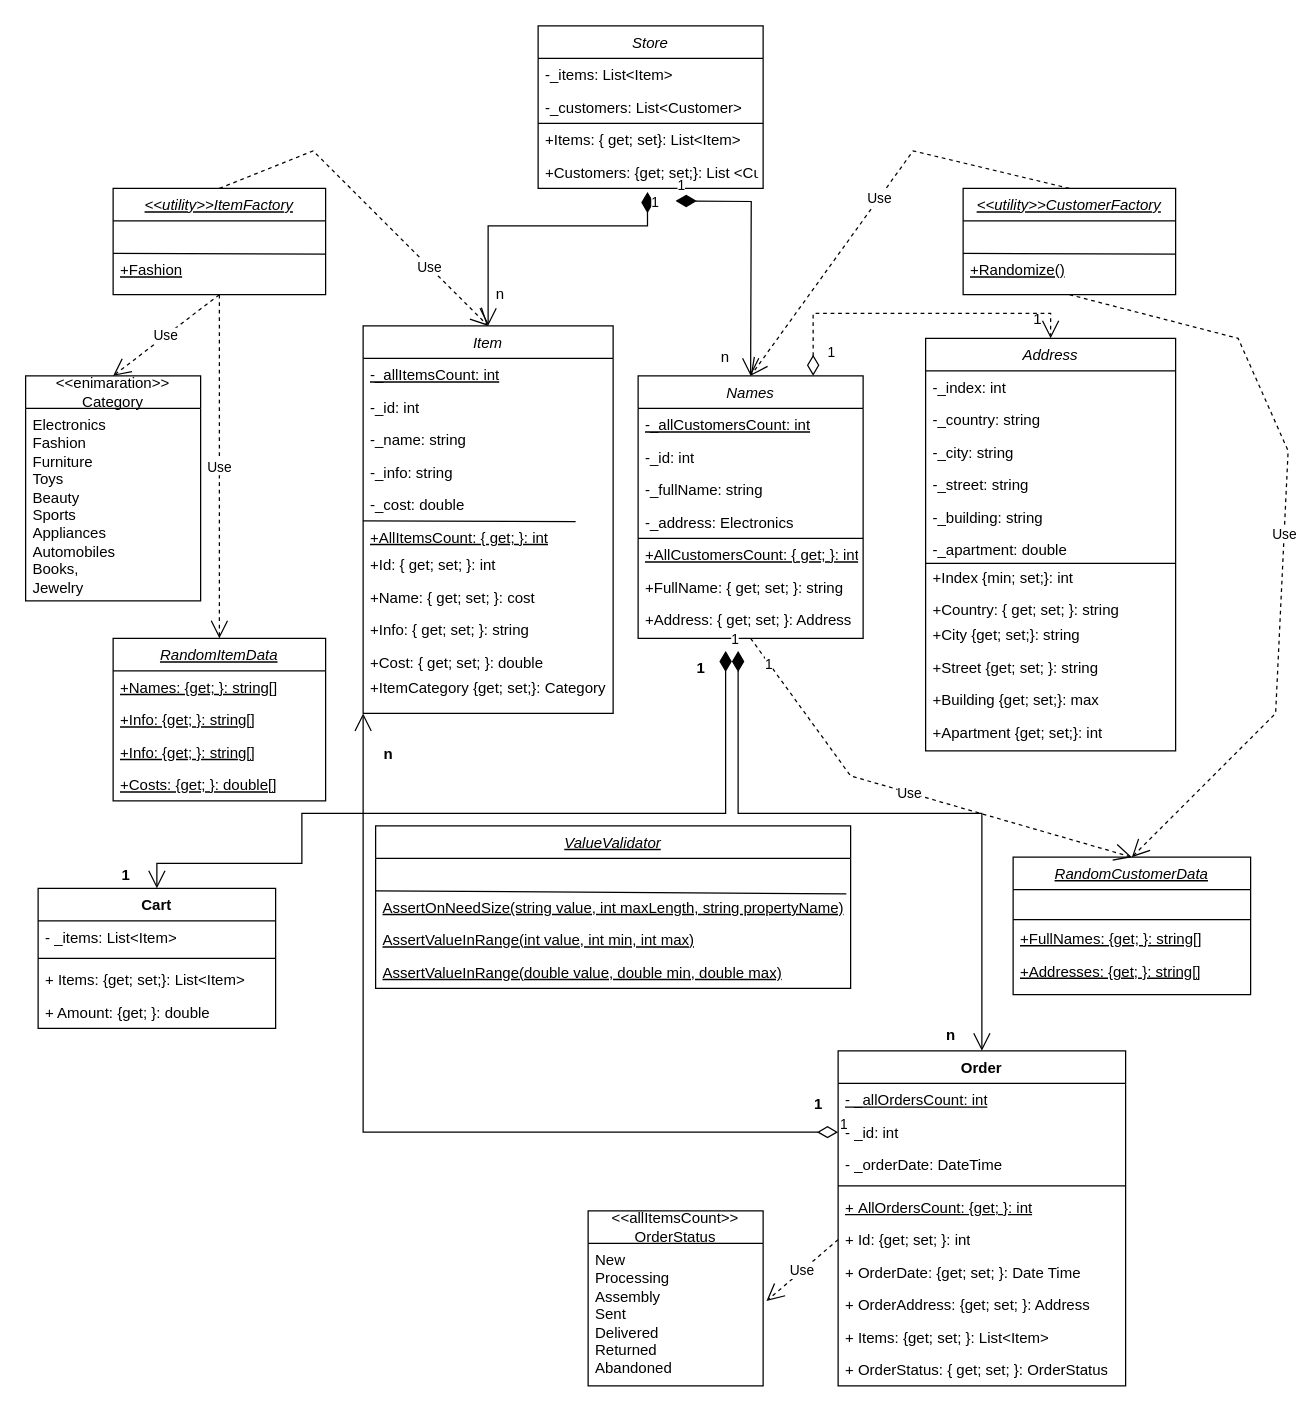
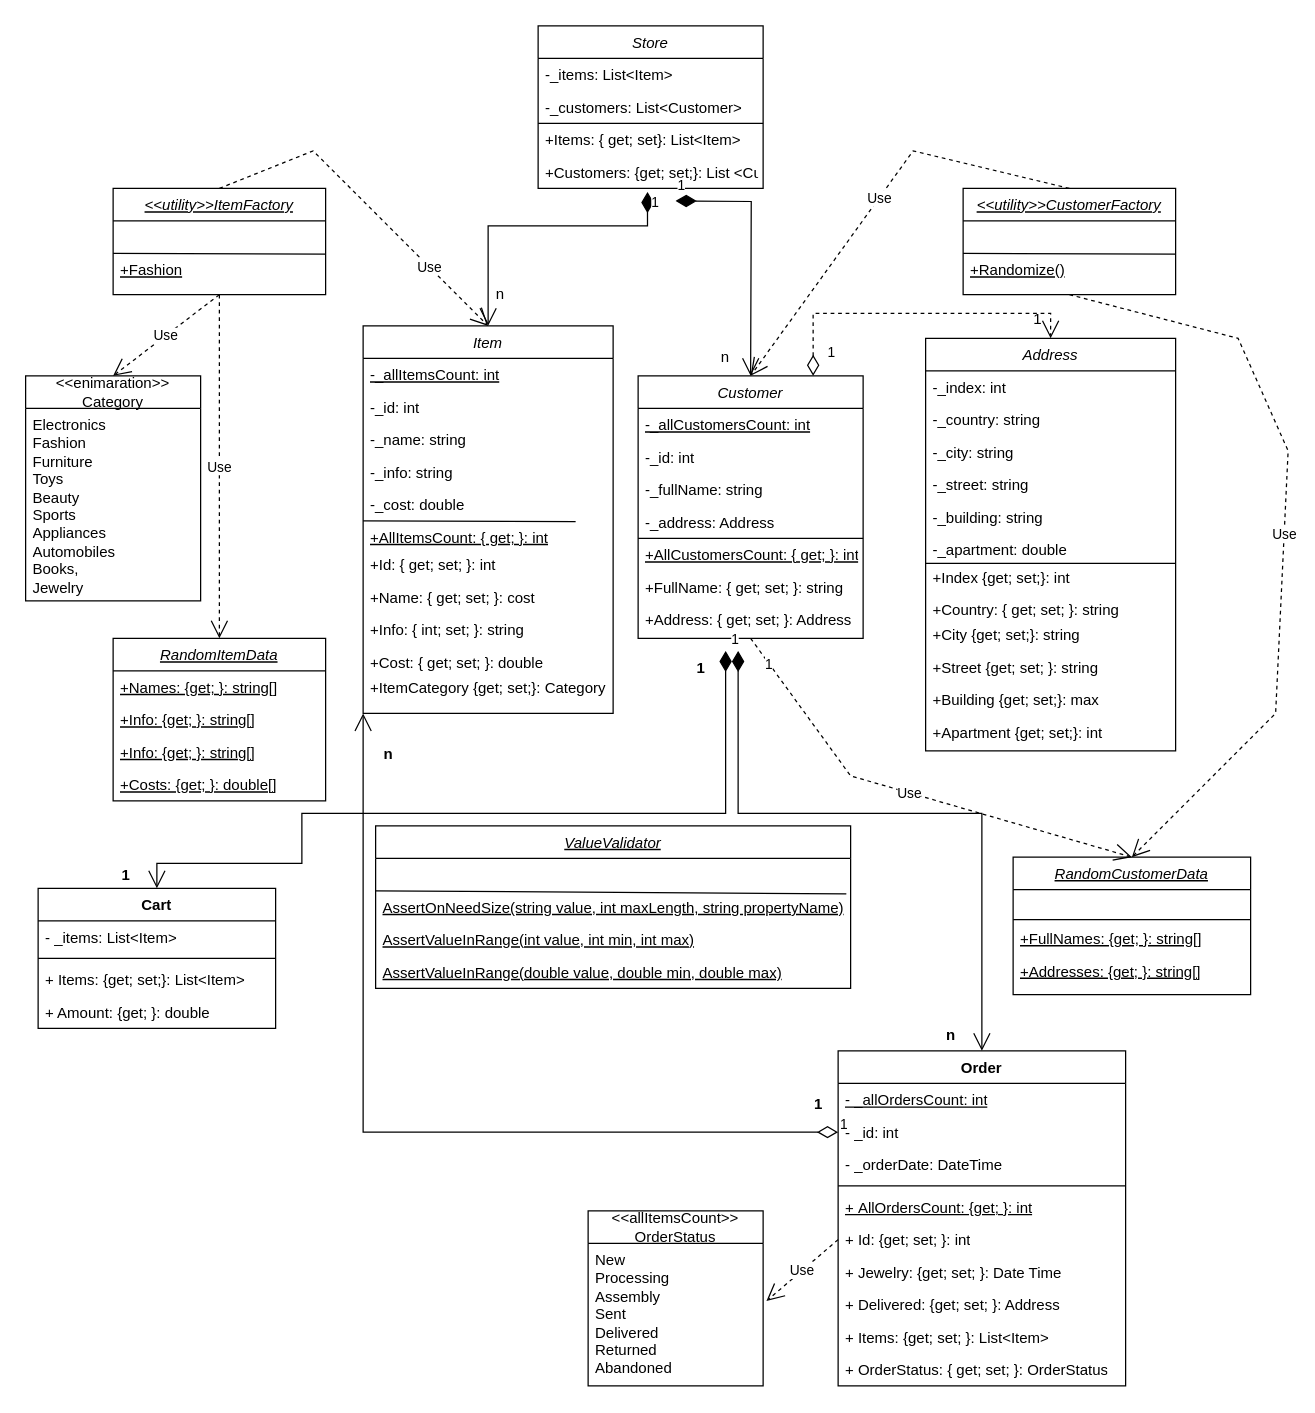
(750, 393) -> (750, 393)
(730, 523) -> (717, 523)
(1014, 578) -> (1015, 578)
(468, 630) -> (466, 630)
(977, 1273) -> (967, 1273)
(983, 1315) -> (969, 1306)
